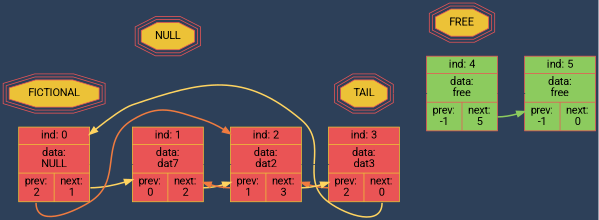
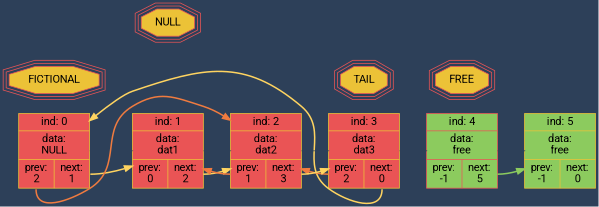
(406, 94) -> (409, 151)
(560, 94) -> (560, 151)
(168, 164) -> (168, 150)
